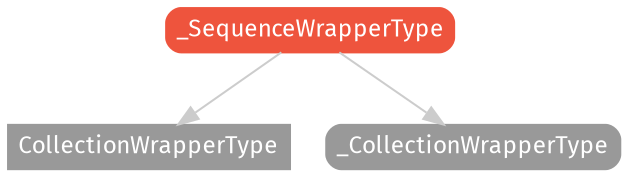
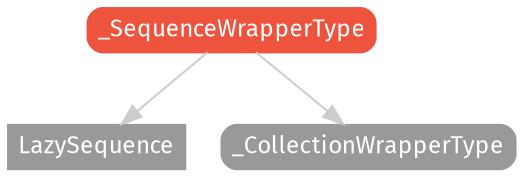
(149, 147) -> (97, 147)
